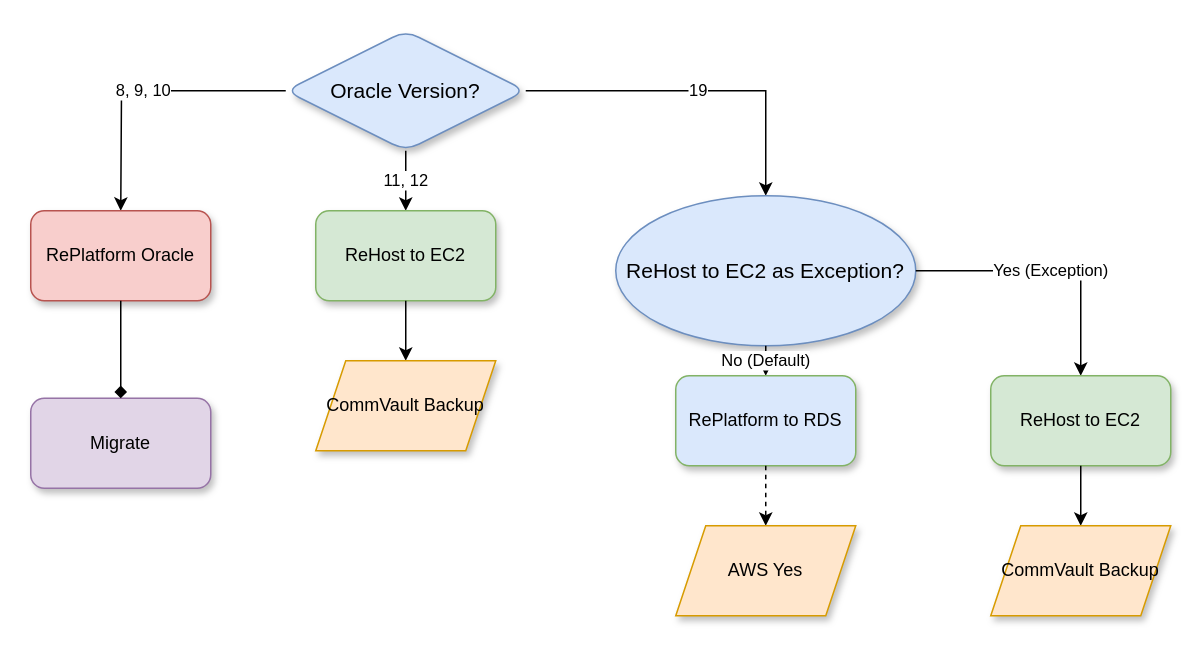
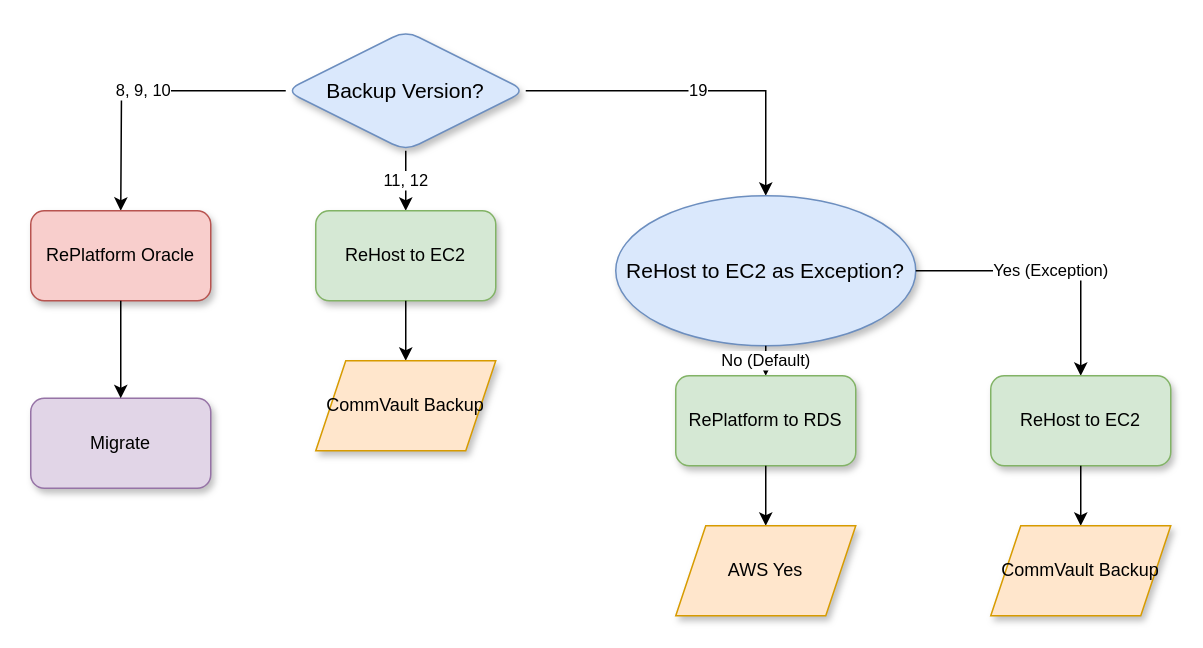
(406, 91) -> (406, 91)
(121, 386) -> (121, 387)
(766, 421) -> (766, 421)
(766, 490) -> (766, 490)
